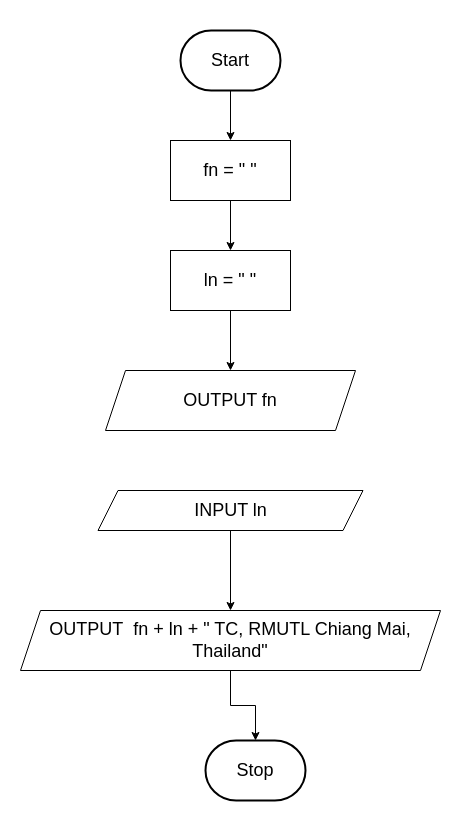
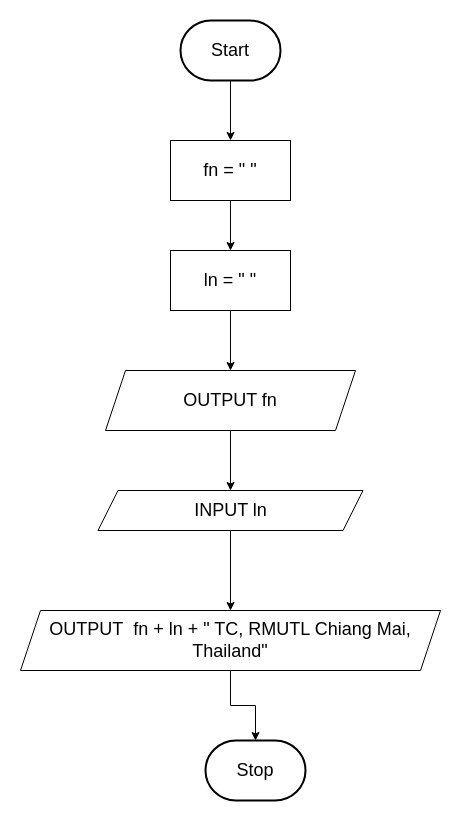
(231, 61) -> (231, 51)
none -> (231, 457)
